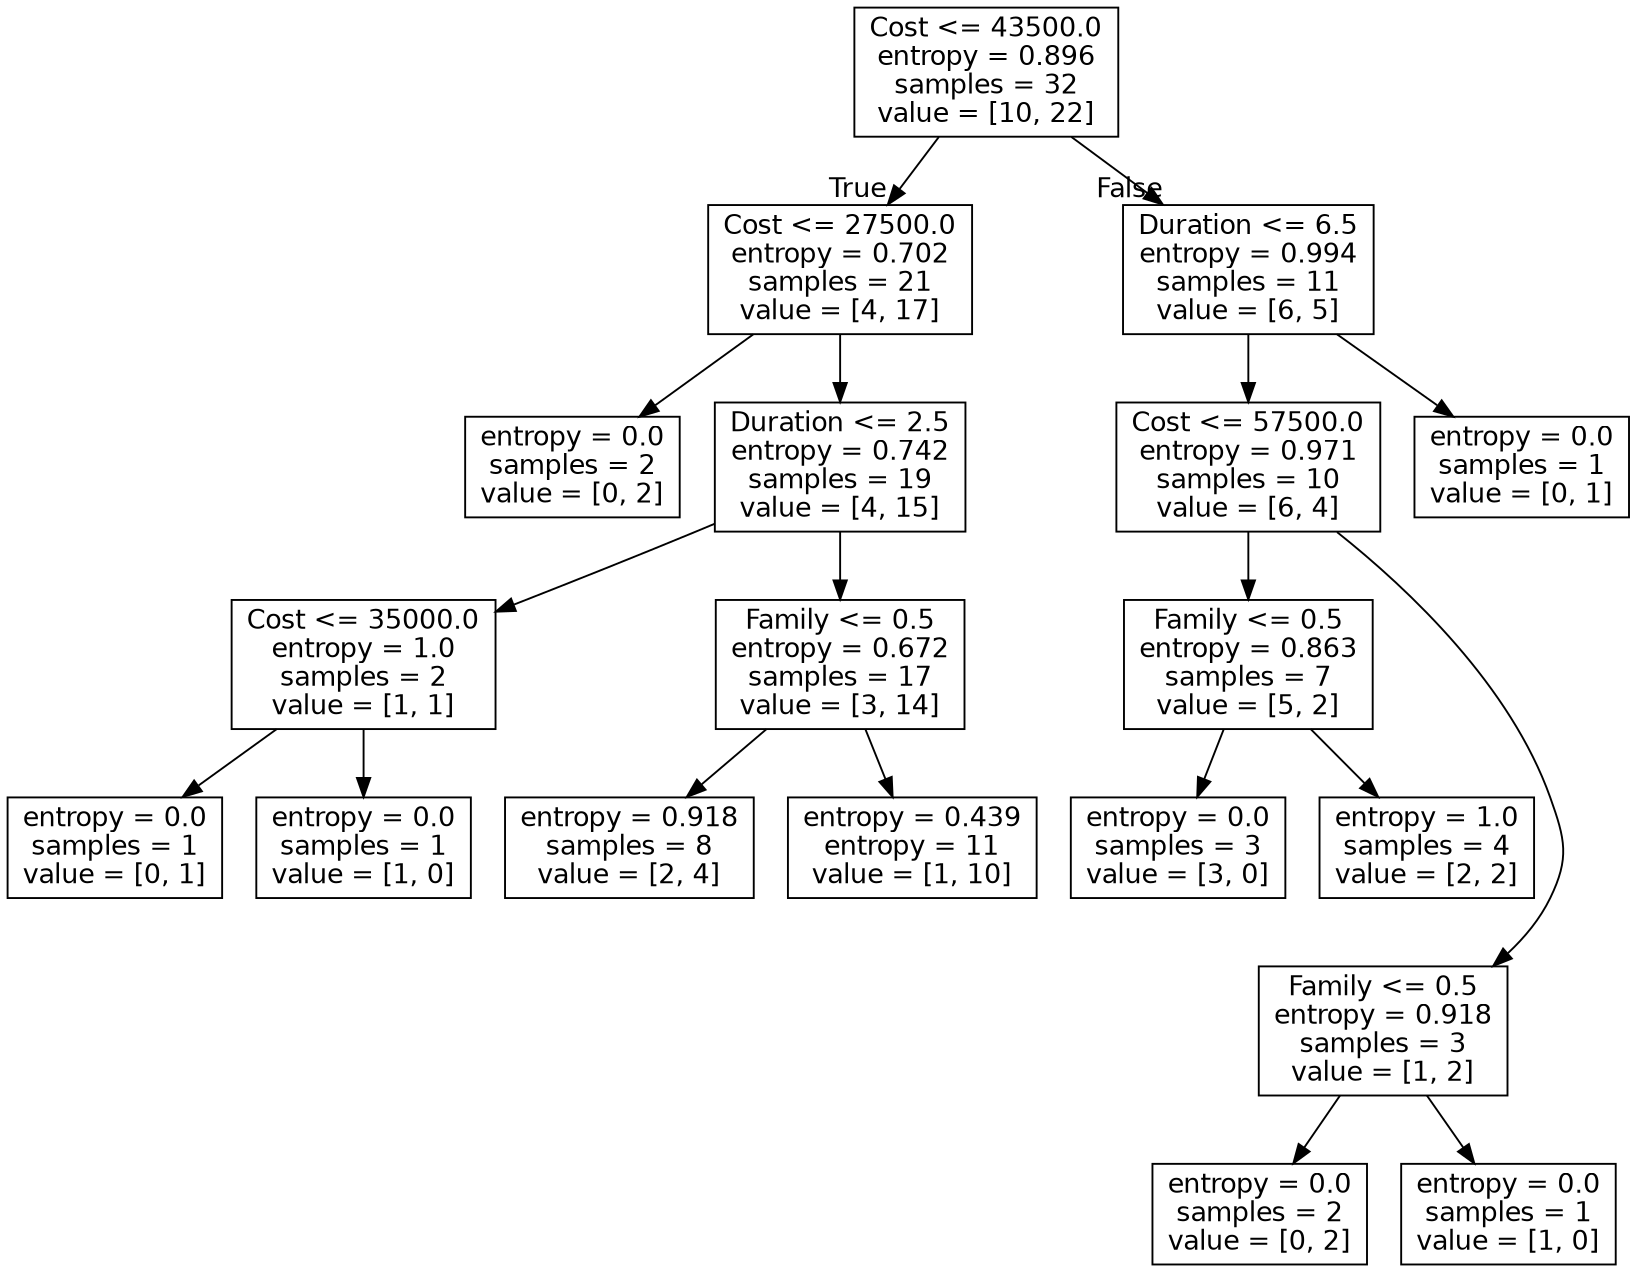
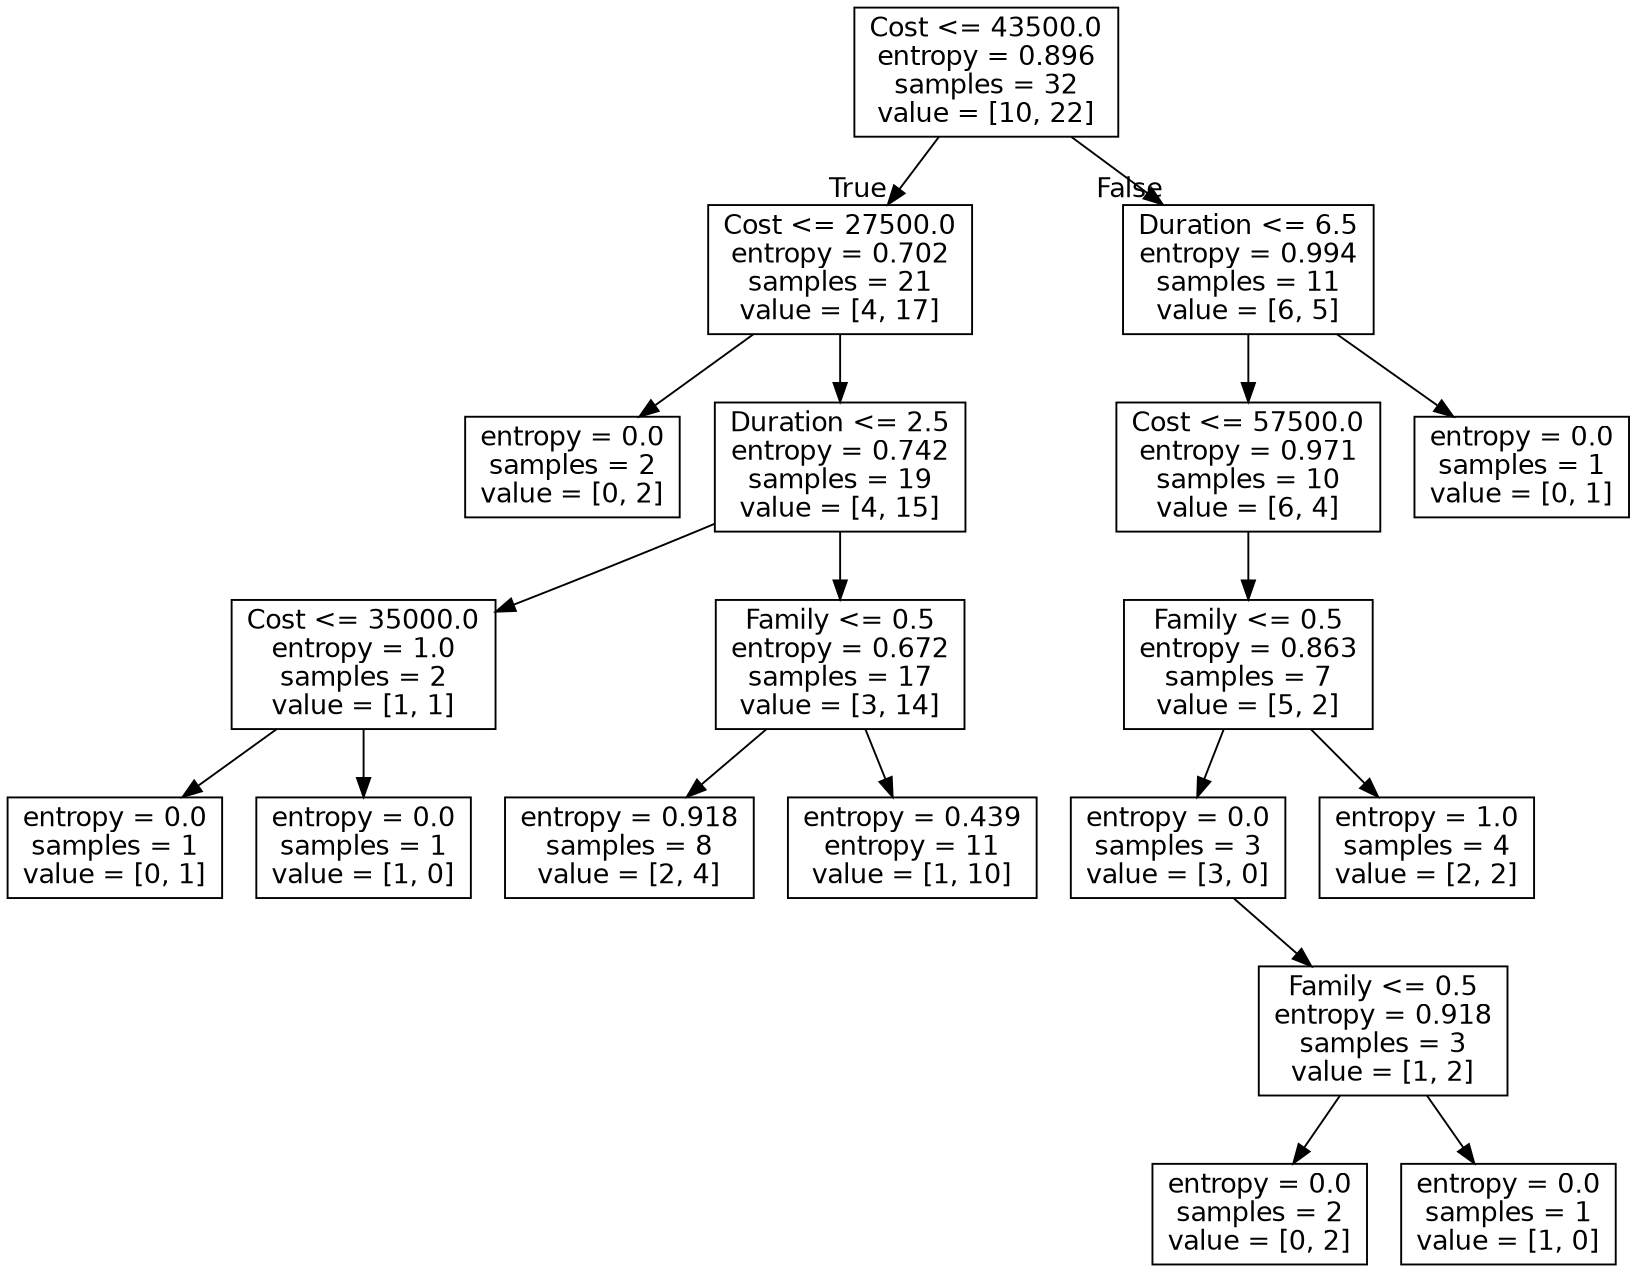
(1513, 721) -> (1265, 926)
